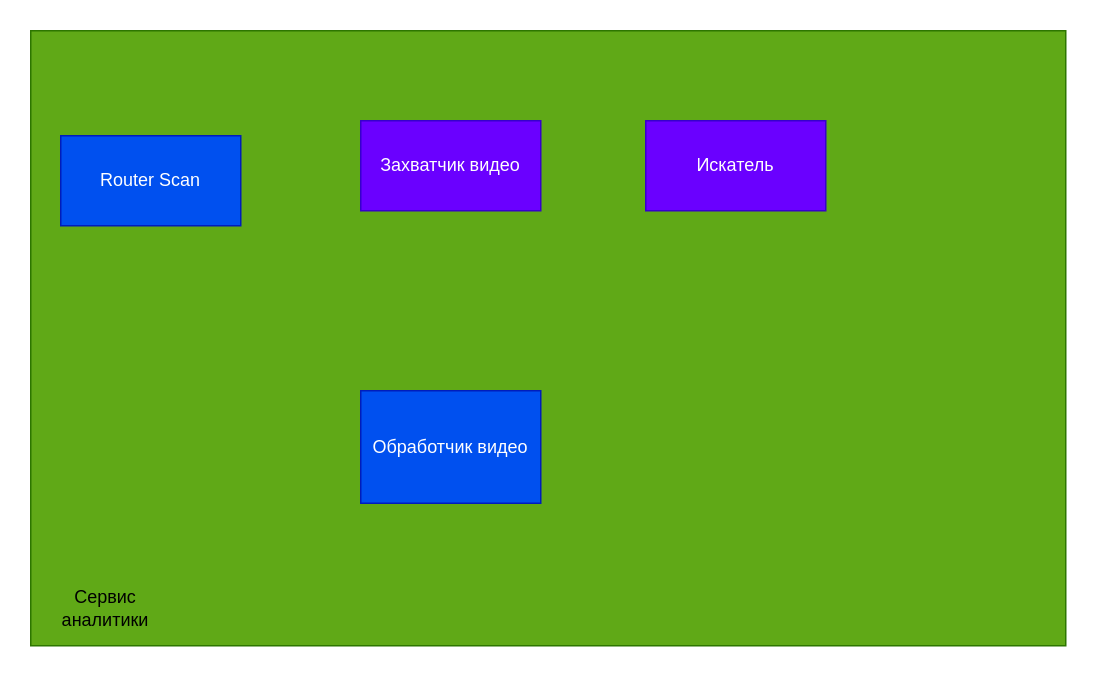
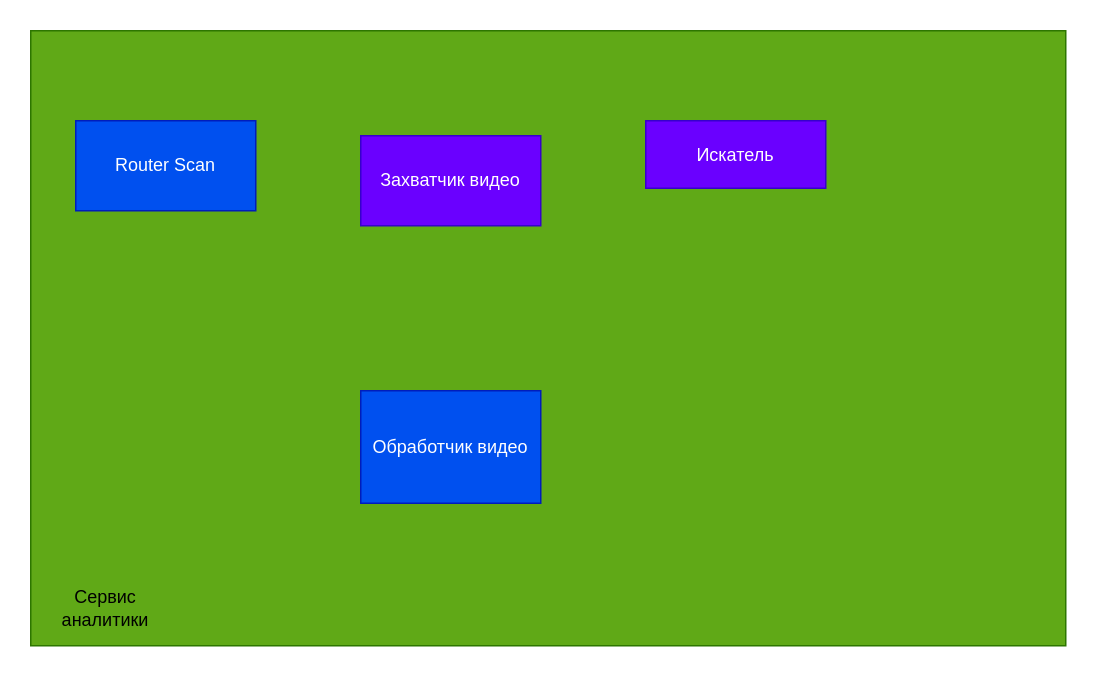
(451, 166) -> (451, 181)
(736, 166) -> (736, 155)
(151, 181) -> (166, 166)
